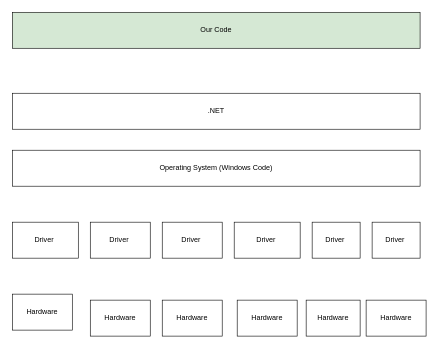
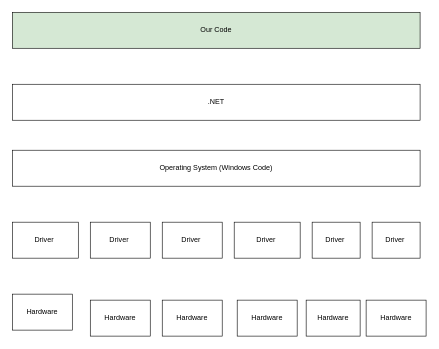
(216, 111) -> (216, 102)
